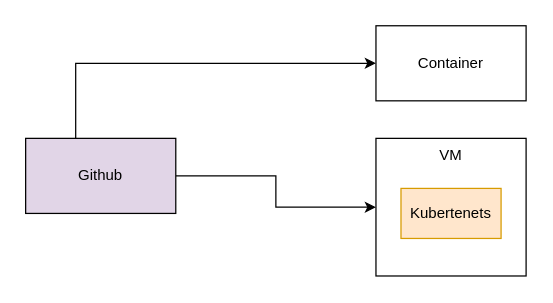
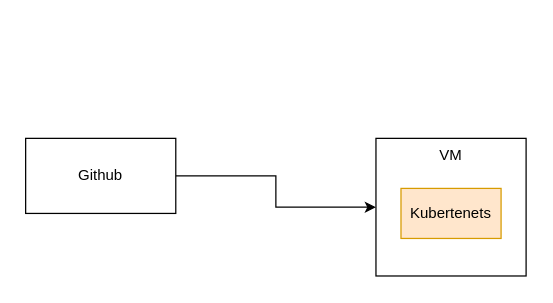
(184, 63) -> none
(451, 63) -> none
(101, 176) -> (101, 176)
